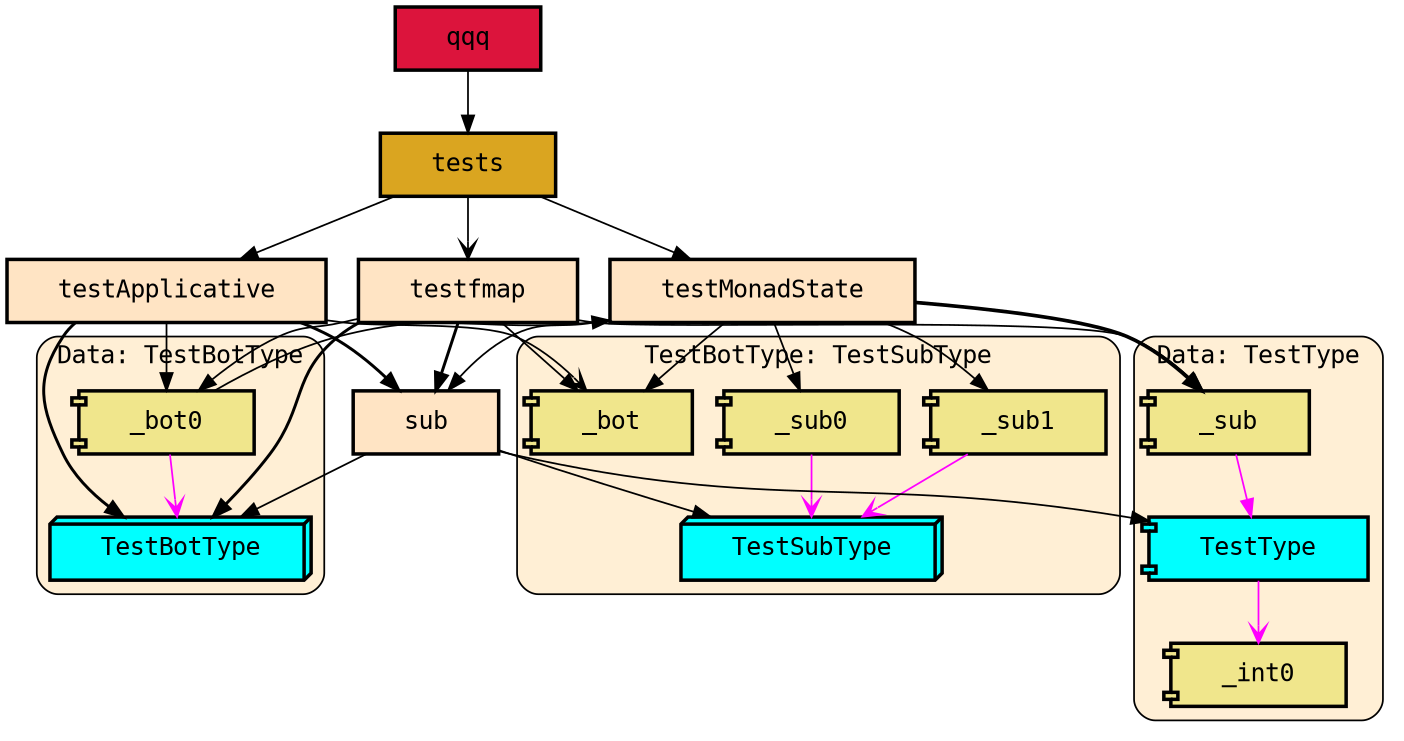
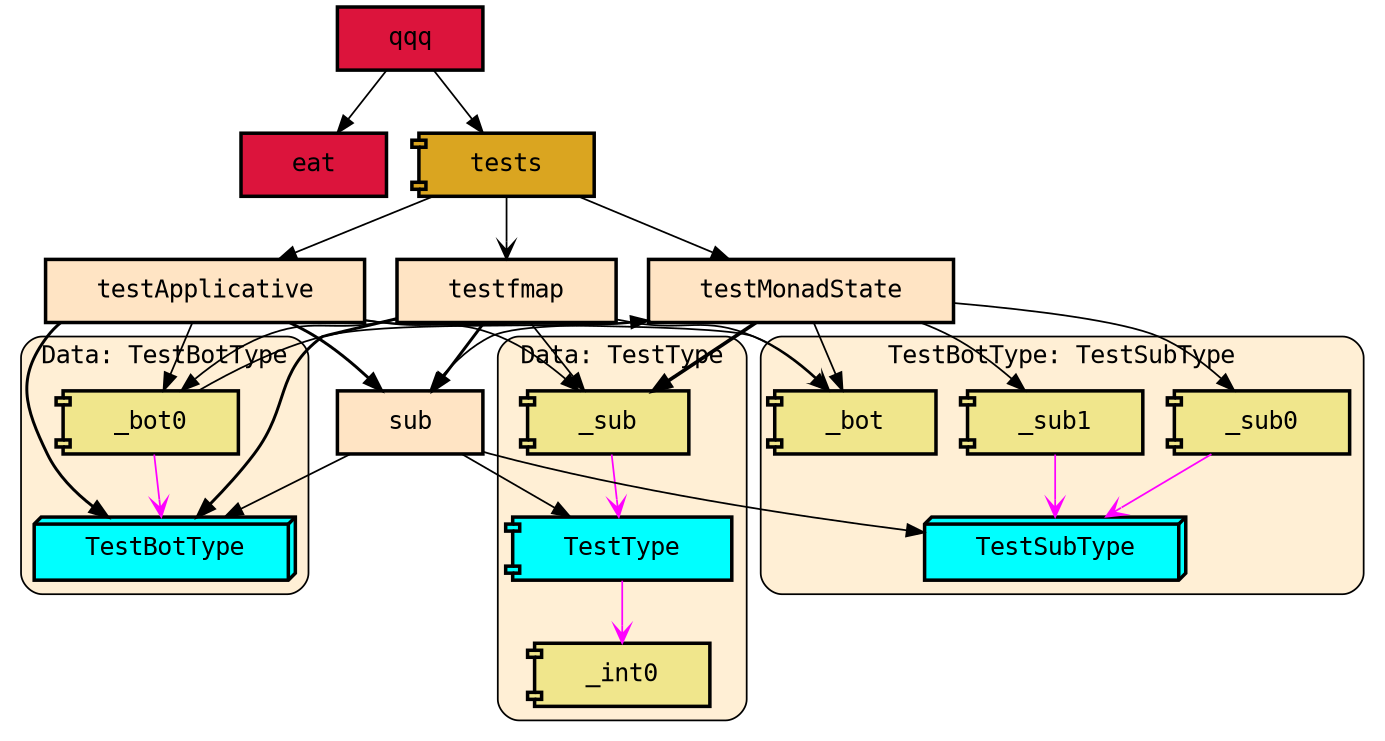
none -> (314, 165)
(468, 165) -> (507, 165)
none -> (522, 348)
(1242, 477) -> (614, 471)
